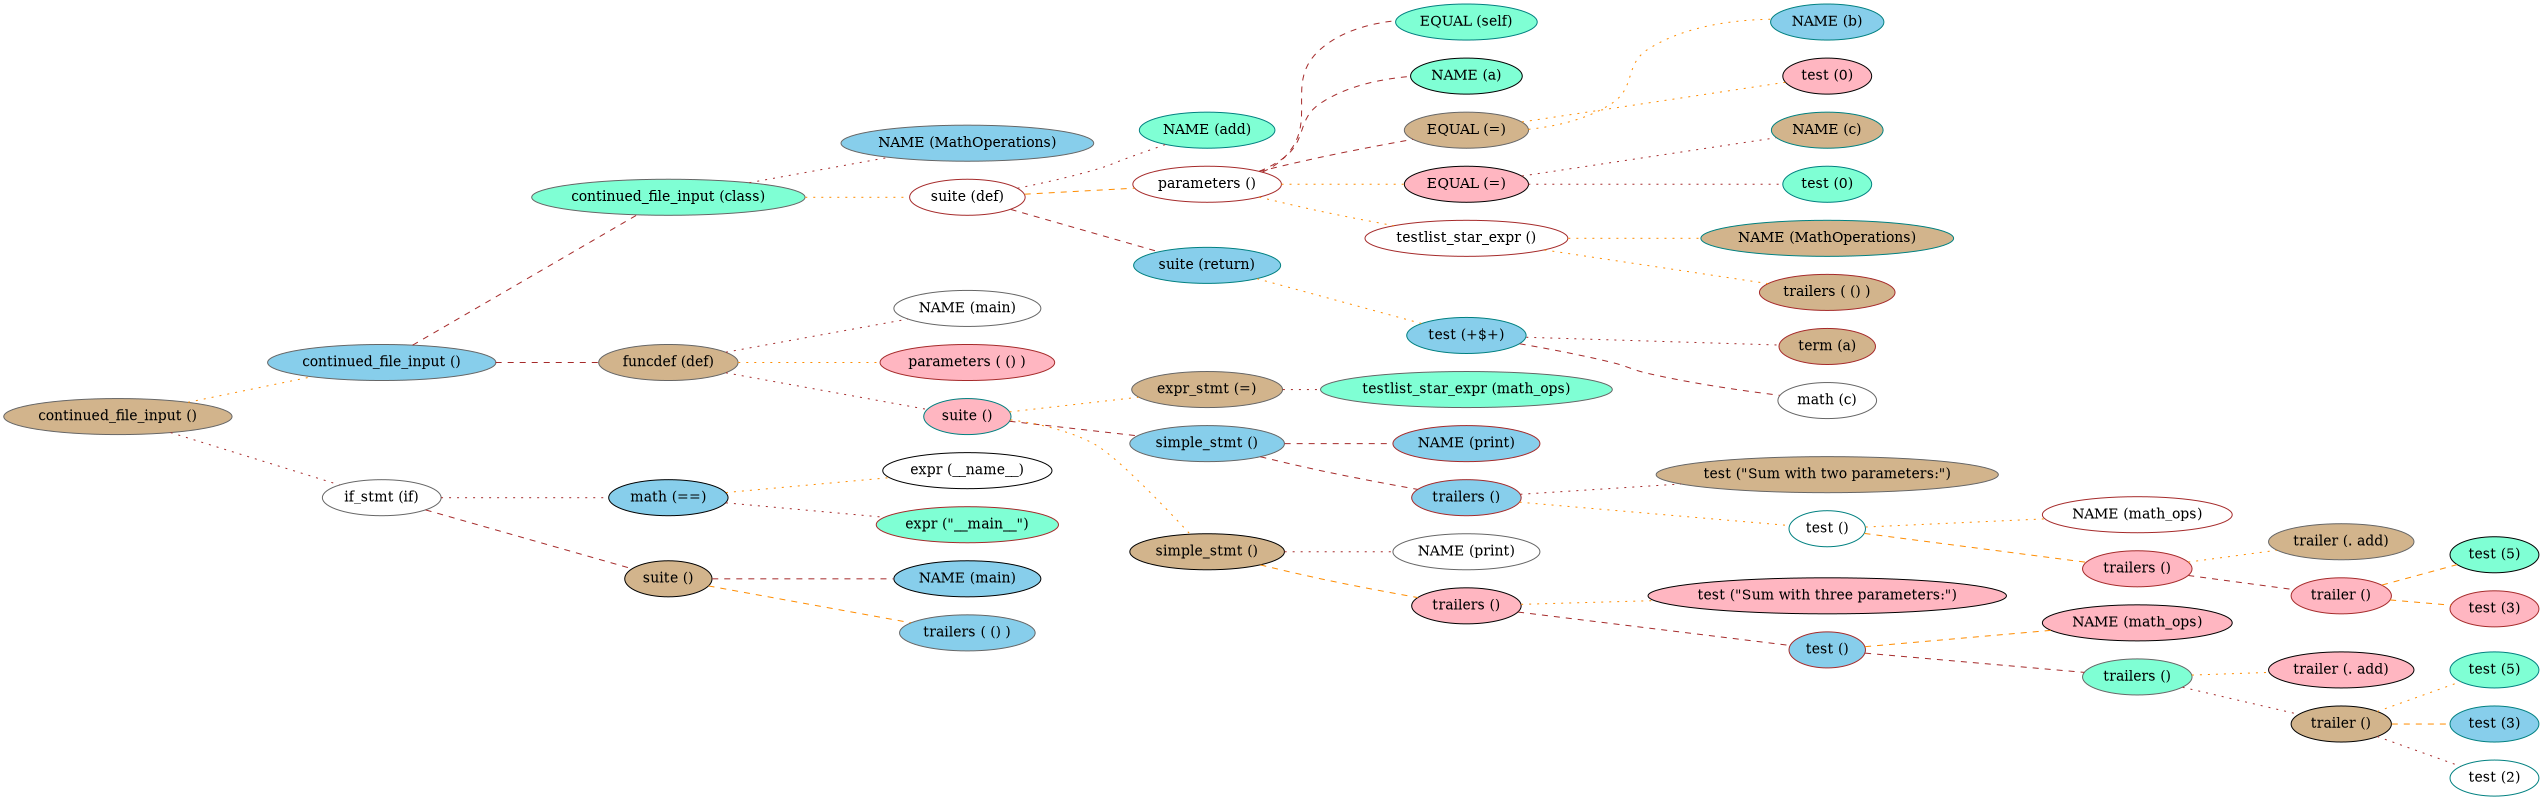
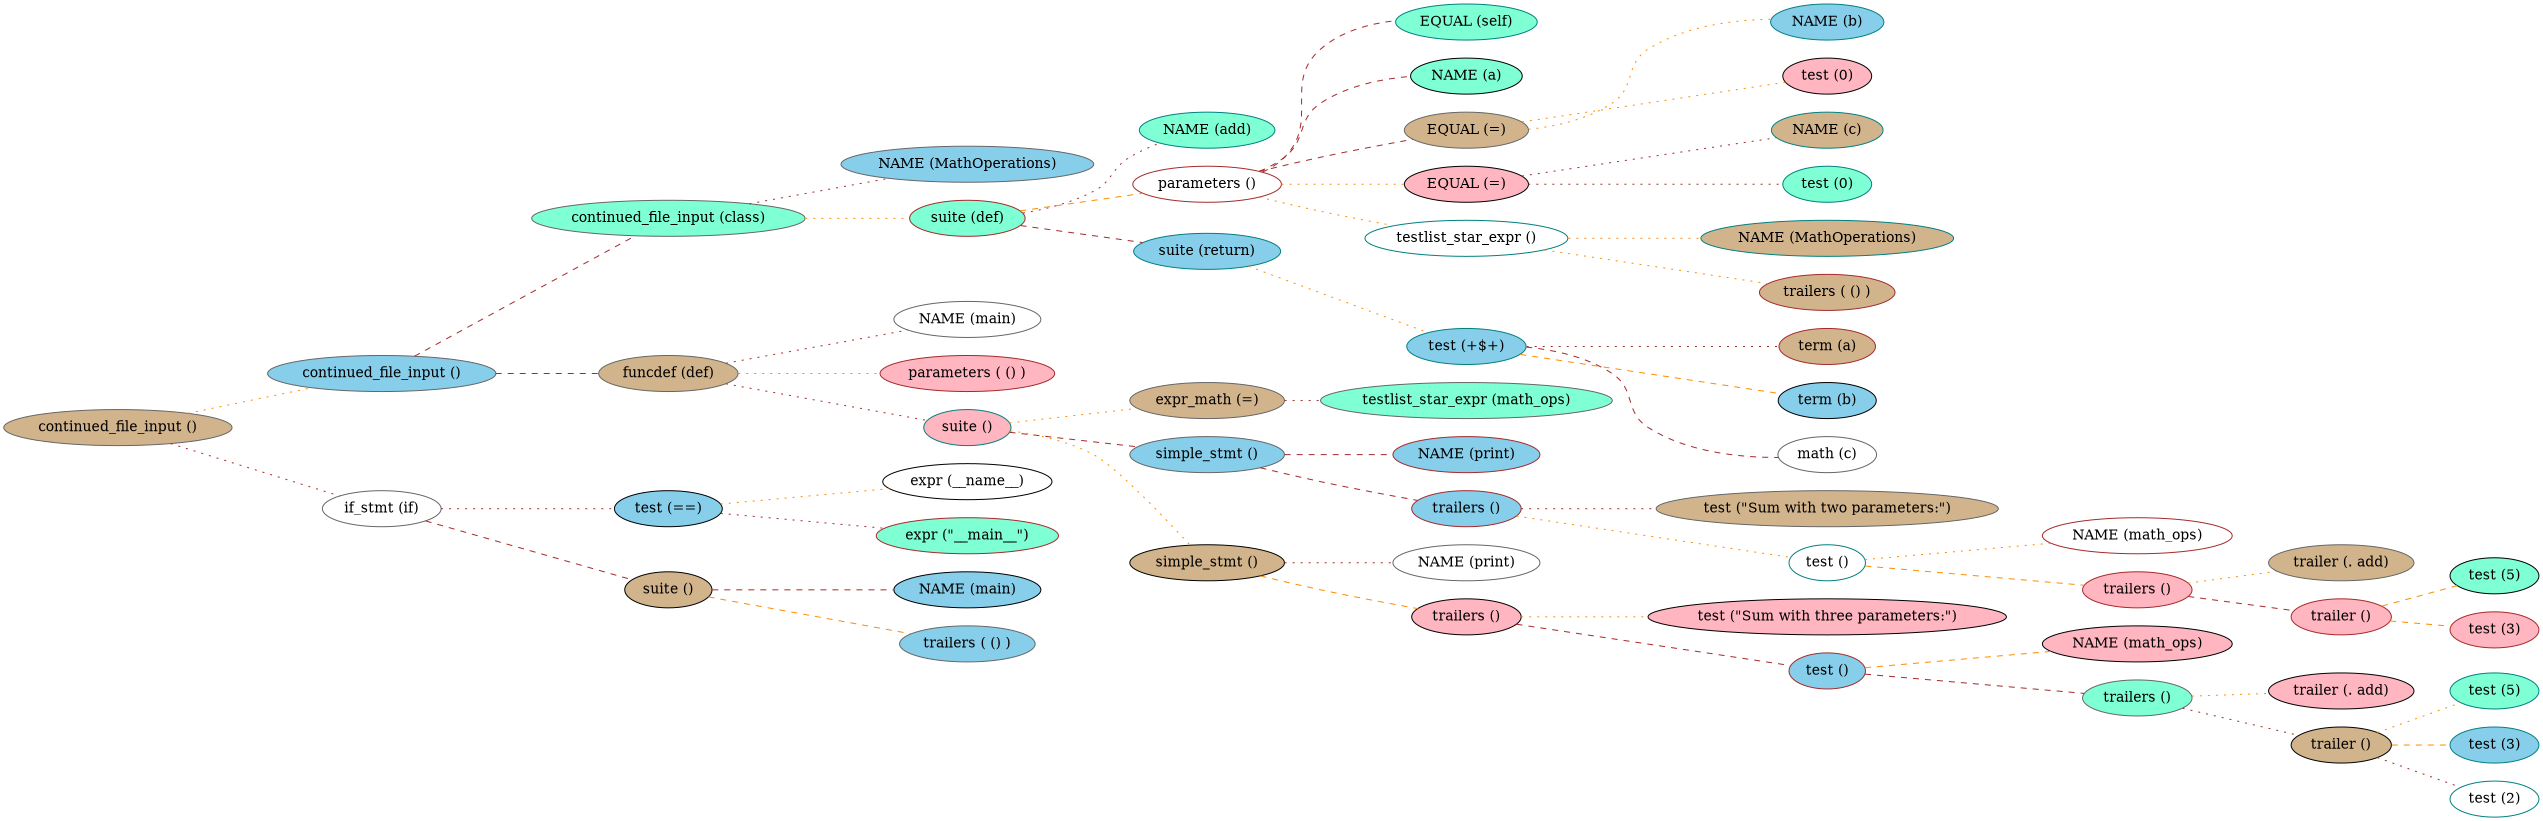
(967, 197) -> (967, 218)
(1466, 238) -> (1466, 238)
(1207, 390) -> (1207, 401)
none -> (1827, 401)
(668, 498) -> (668, 509)
